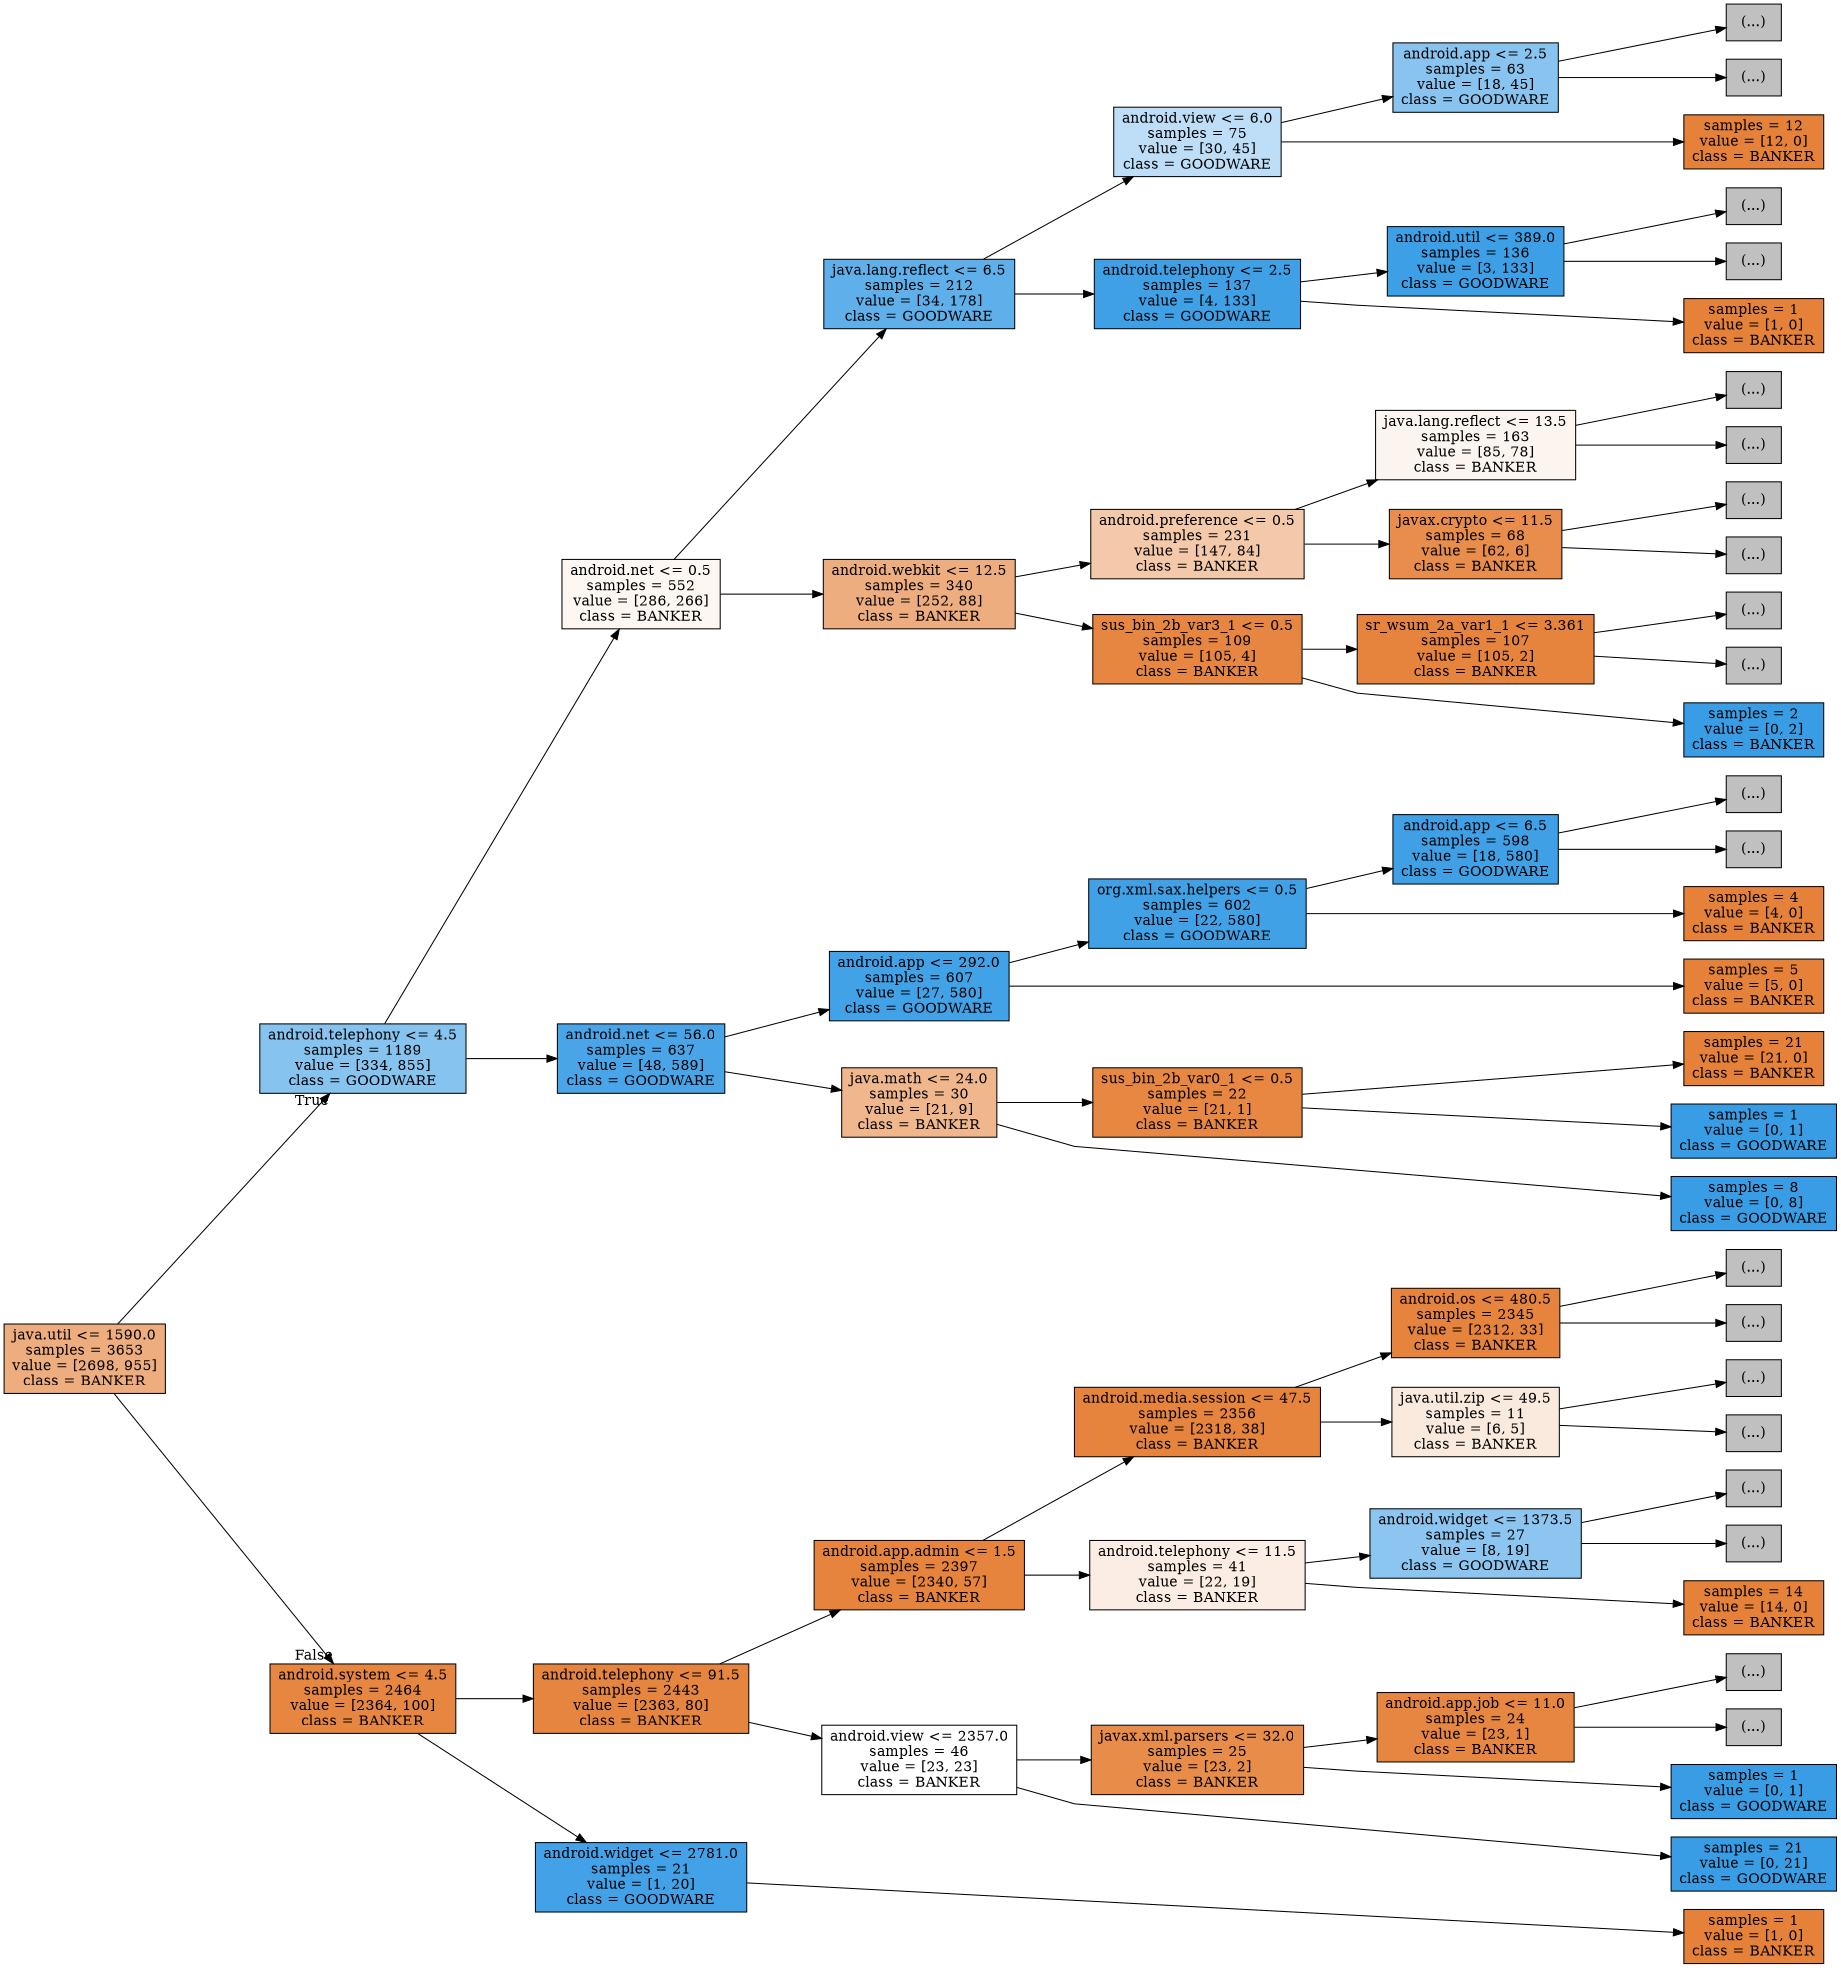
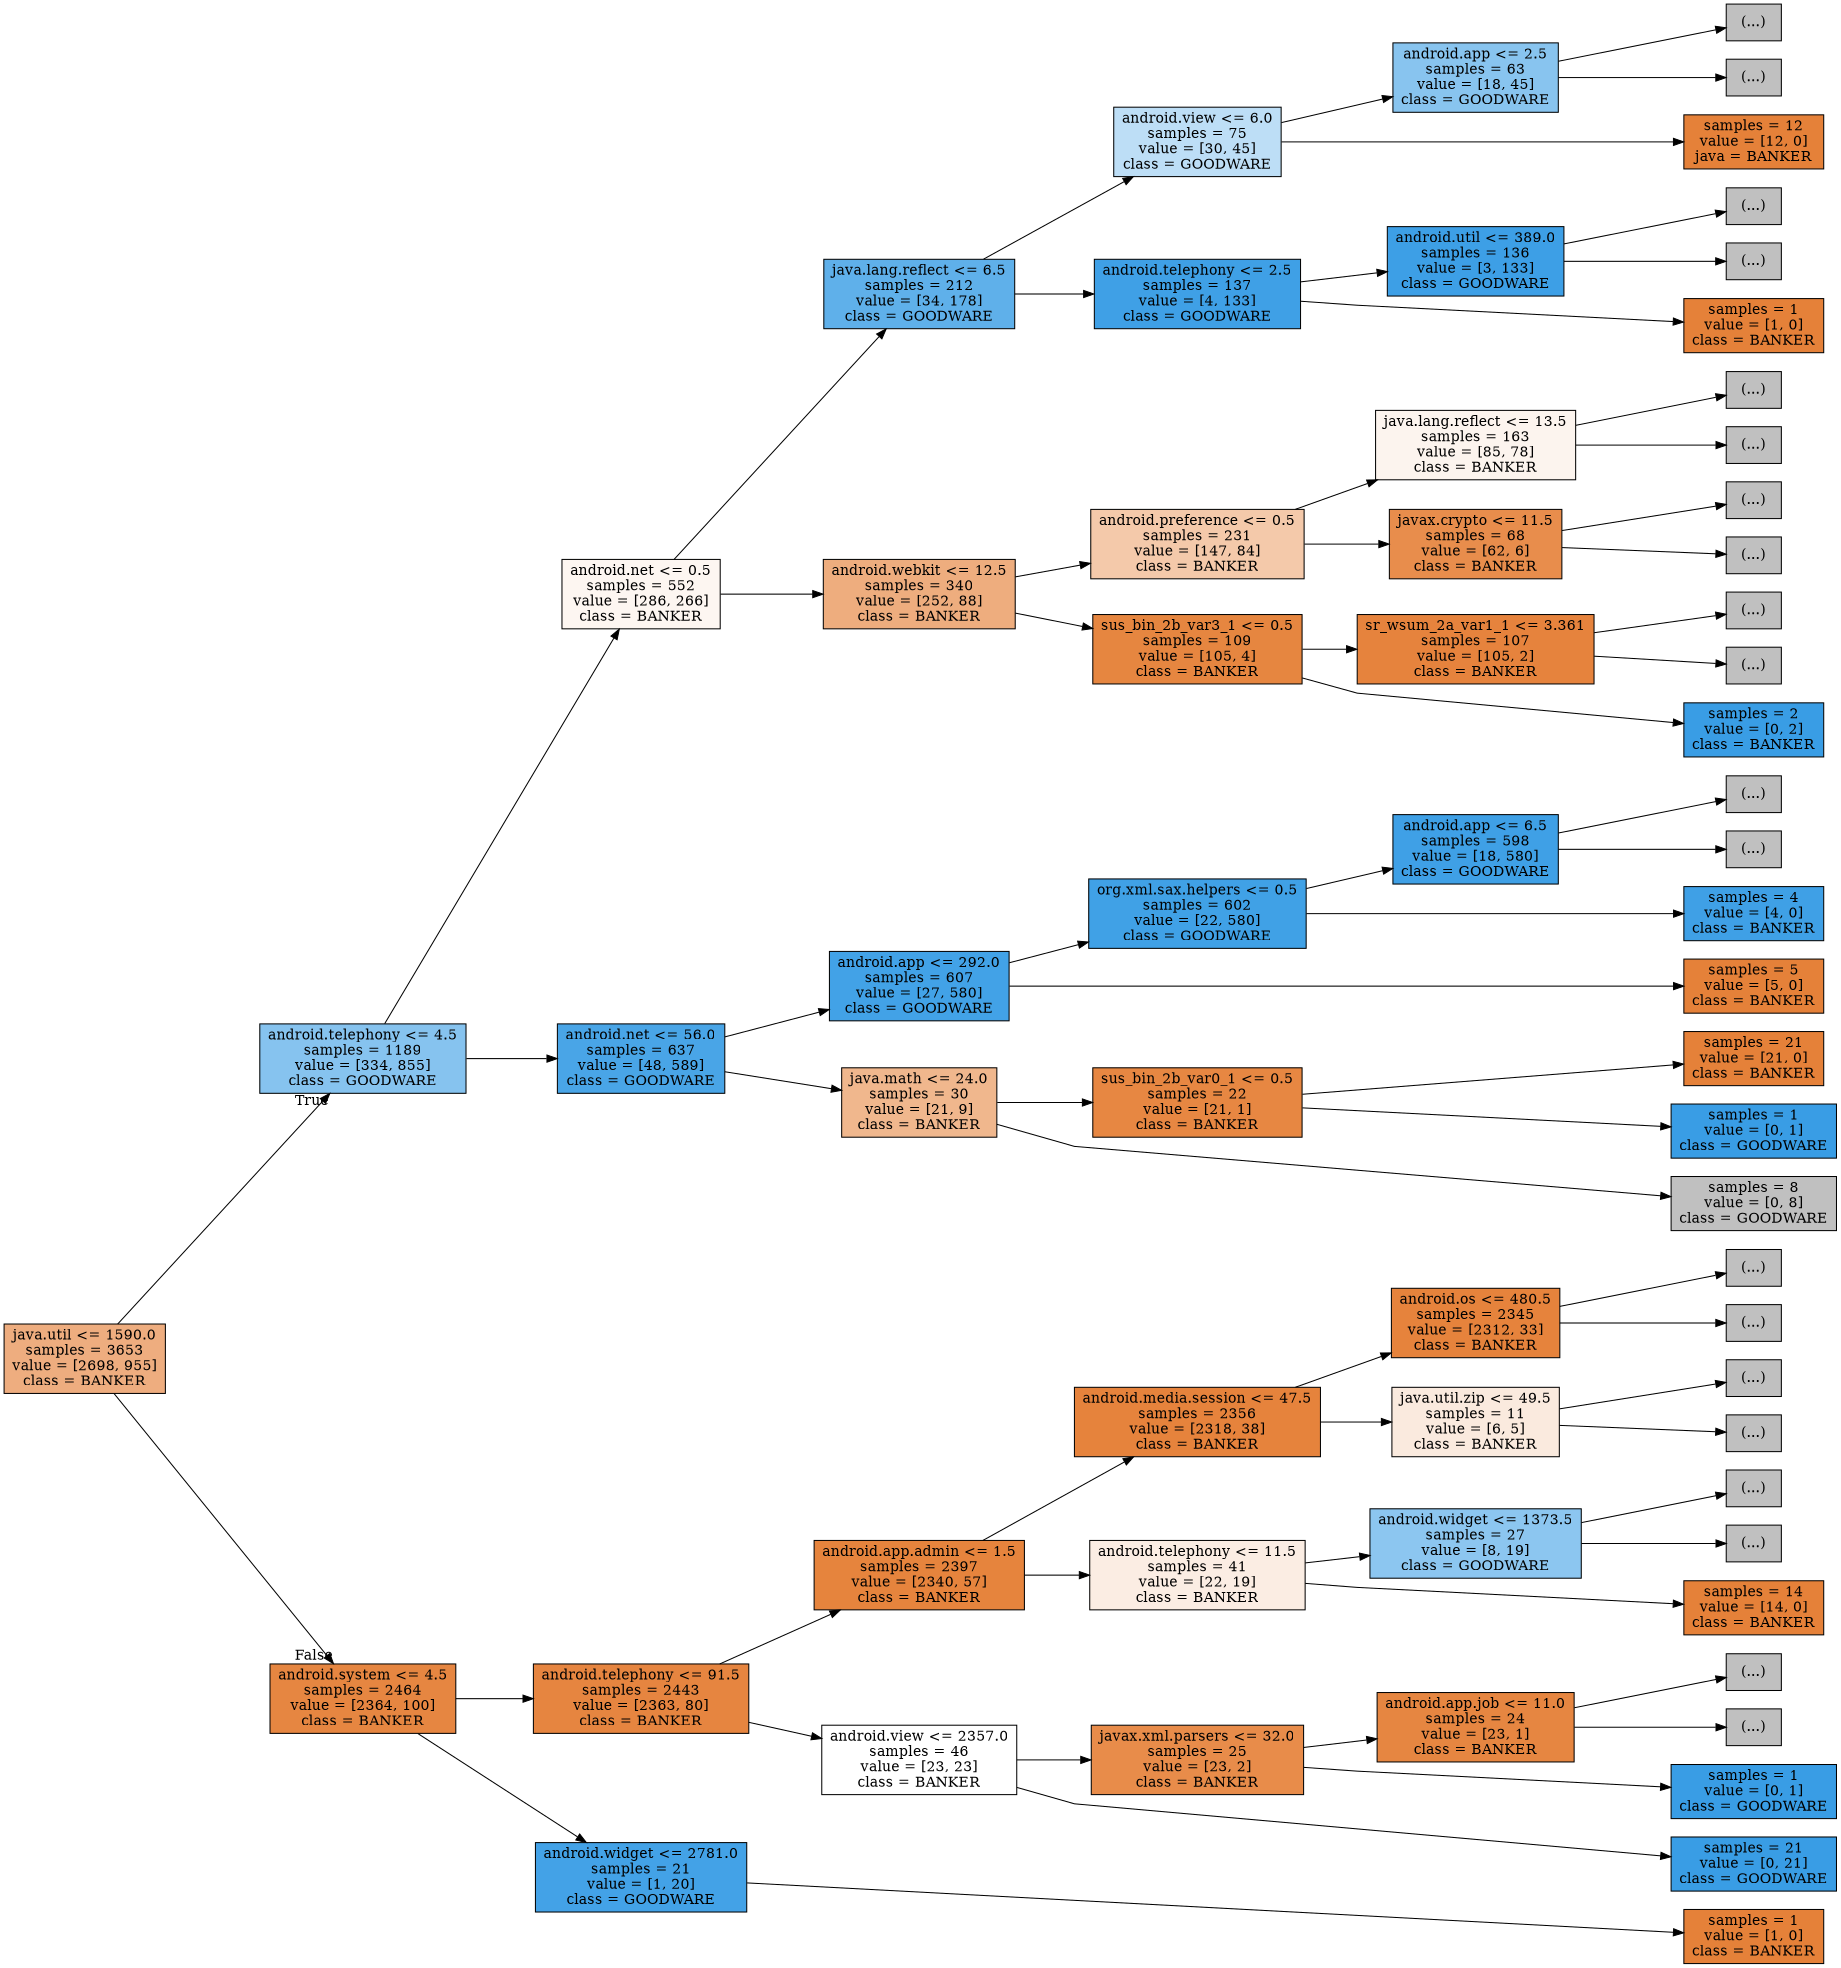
(1754, 142) -> (1754, 142)
(1754, 914) -> (1754, 914)
(1754, 1204) -> (1754, 1204)
